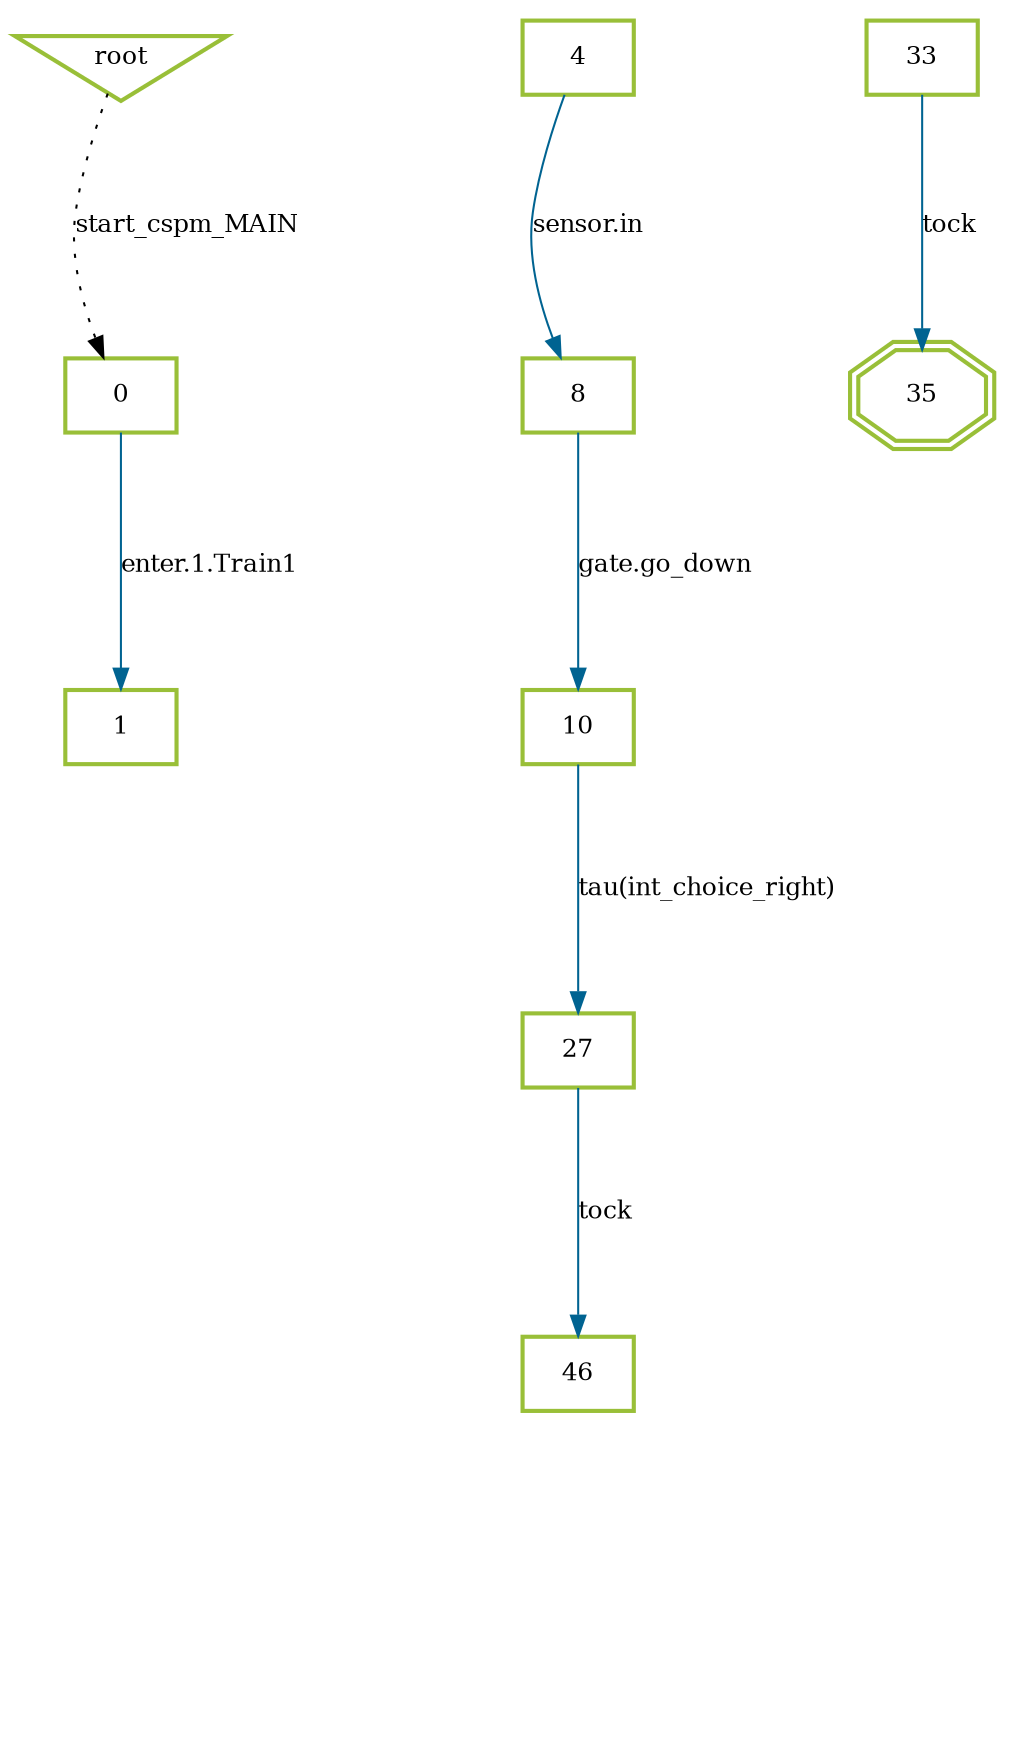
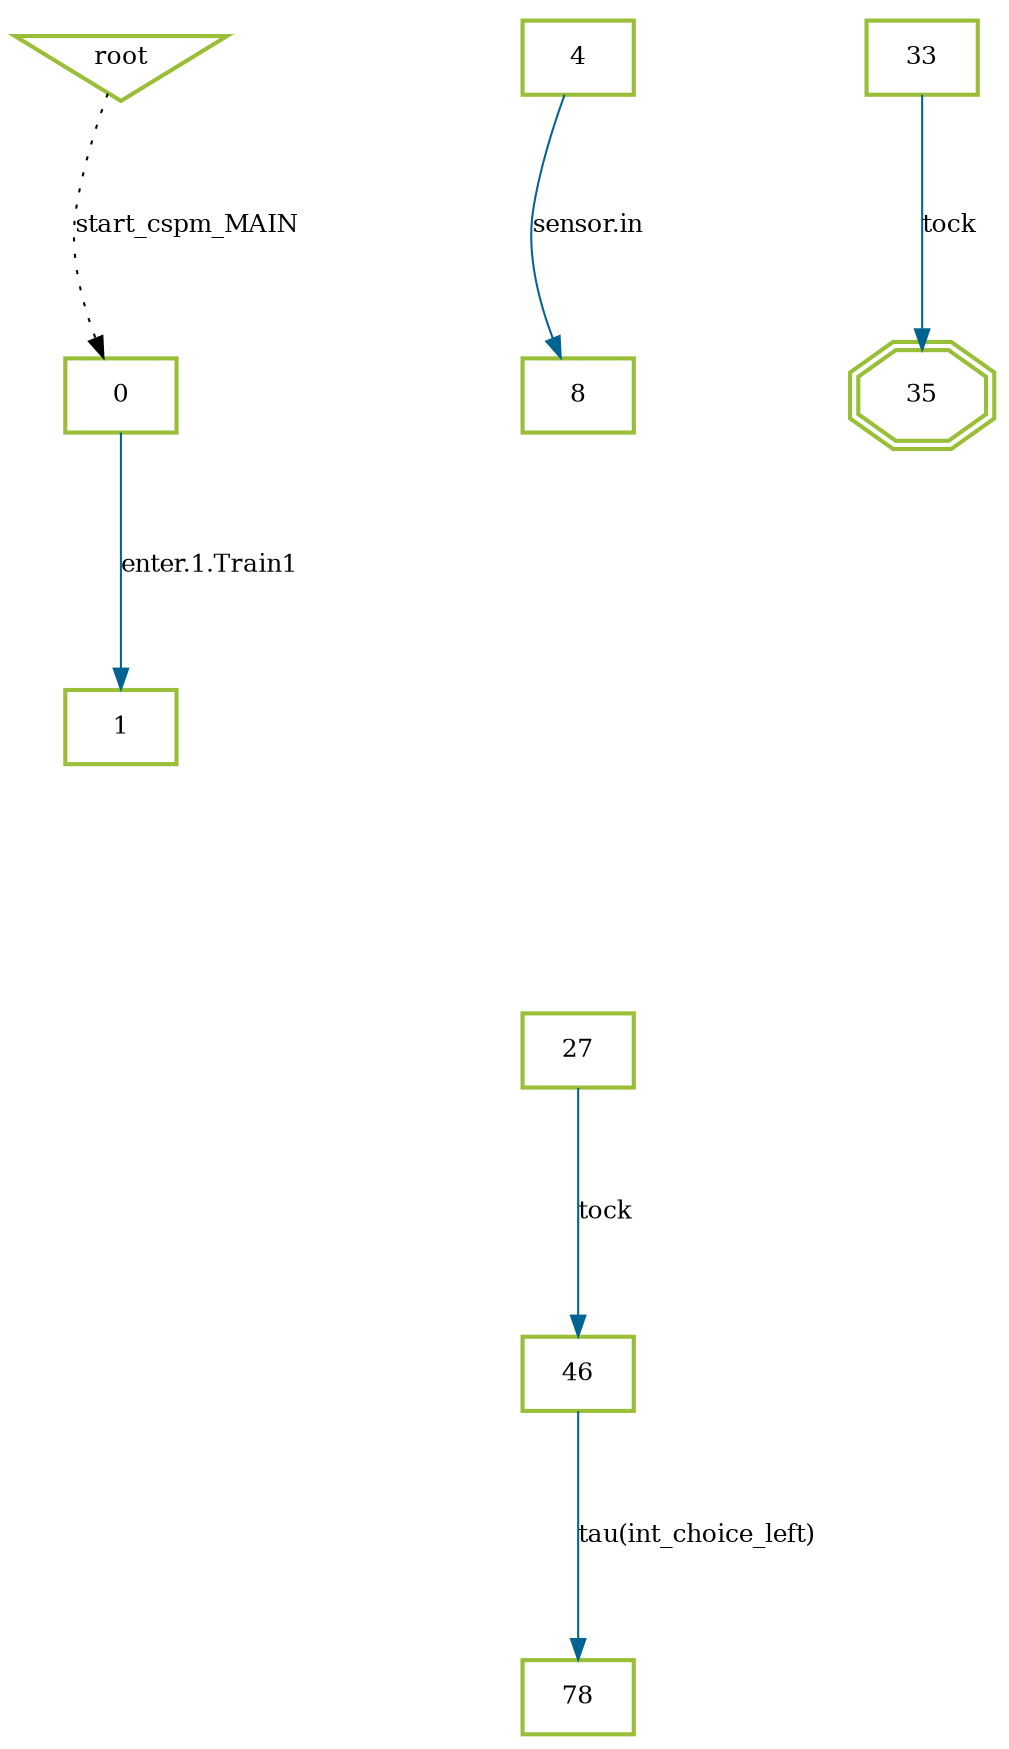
(578, 727) -> none
none -> (578, 1697)
